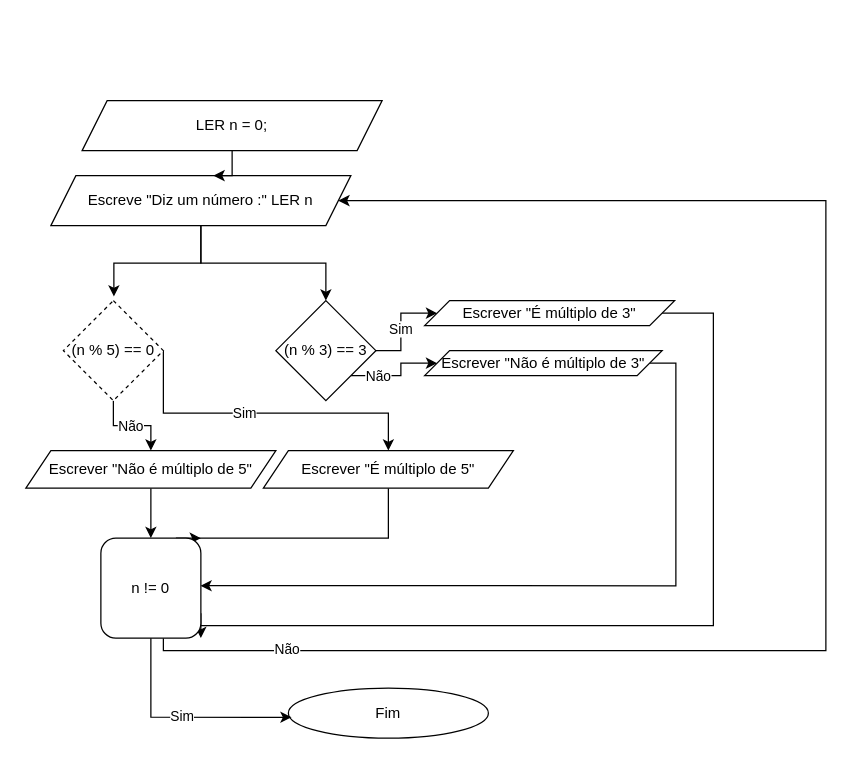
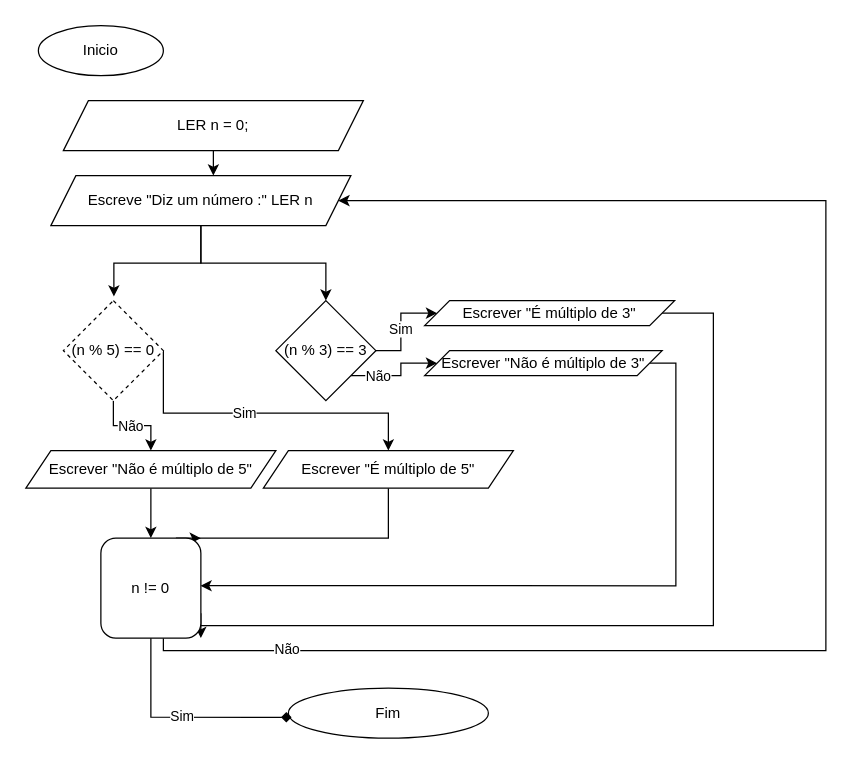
none -> (101, 51)
(232, 126) -> (213, 126)
(281, 717) -> (281, 717)
